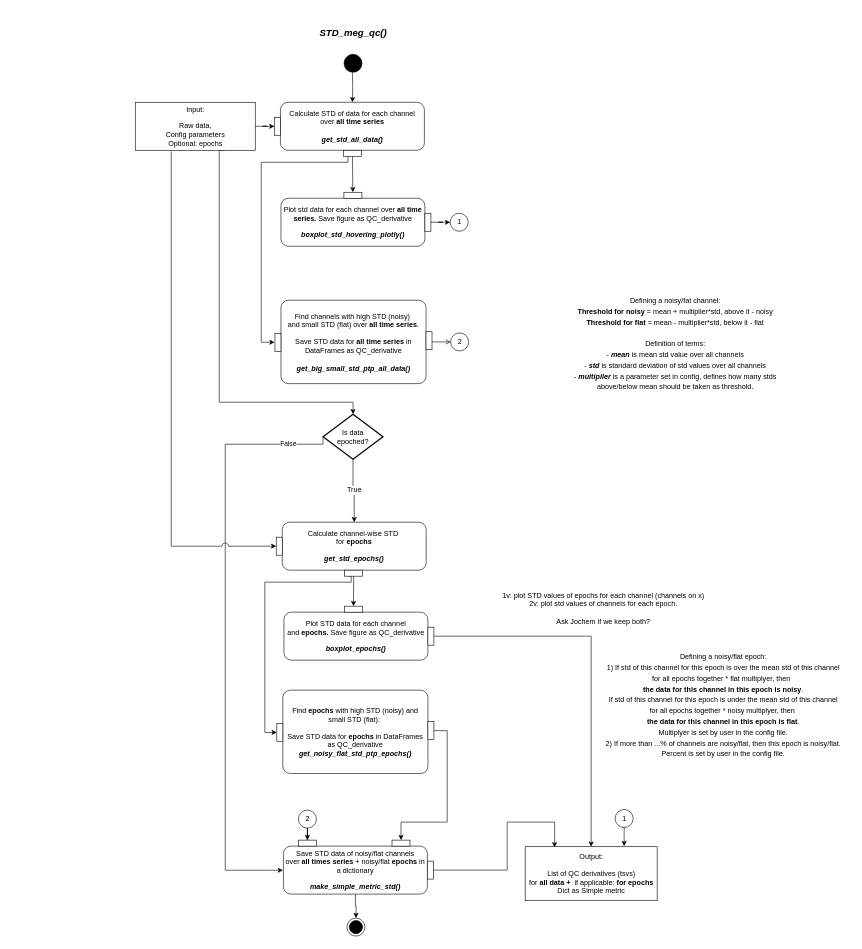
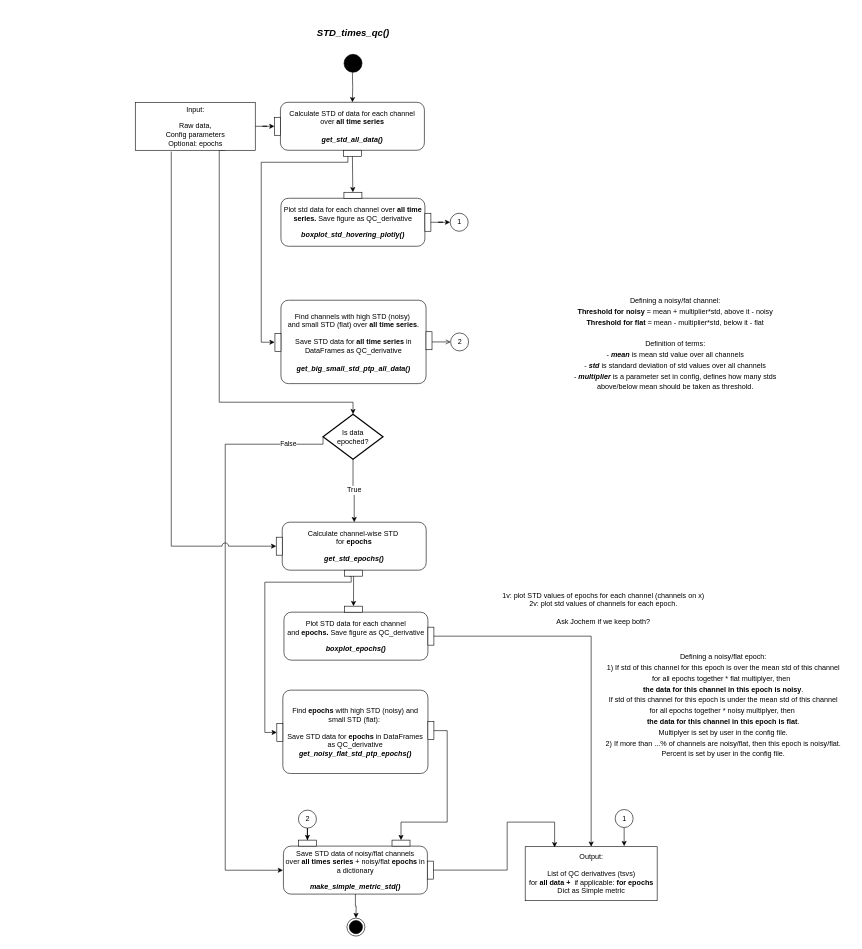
(353, 30) -> (353, 30)
